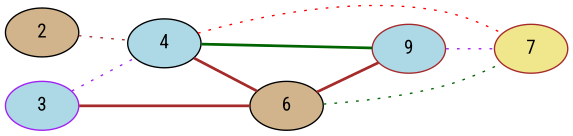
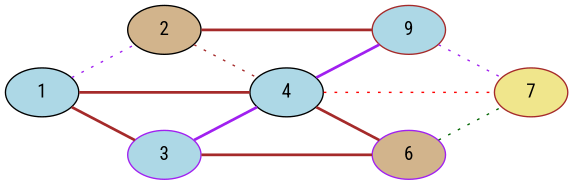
(287, 46) -> (348, 61)
(103, 75) -> (226, 124)
(348, 77) -> (287, 30)
none -> (42, 92)
(287, 106) -> (409, 155)
